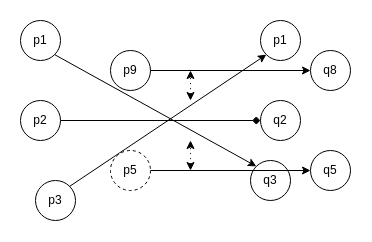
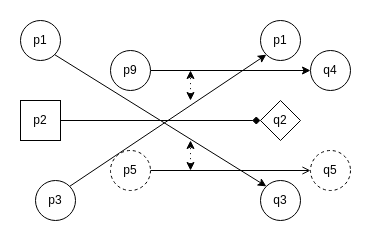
(331, 71) -> (331, 71)
(41, 121) -> (41, 121)
(281, 121) -> (281, 121)
(302, 171) -> (304, 171)
(331, 171) -> (331, 171)
(271, 181) -> (281, 201)
